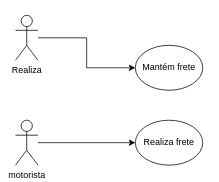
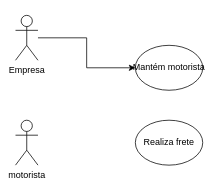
(169, 68) -> (169, 68)
(27, 71) -> (27, 71)
(84, 143) -> none
